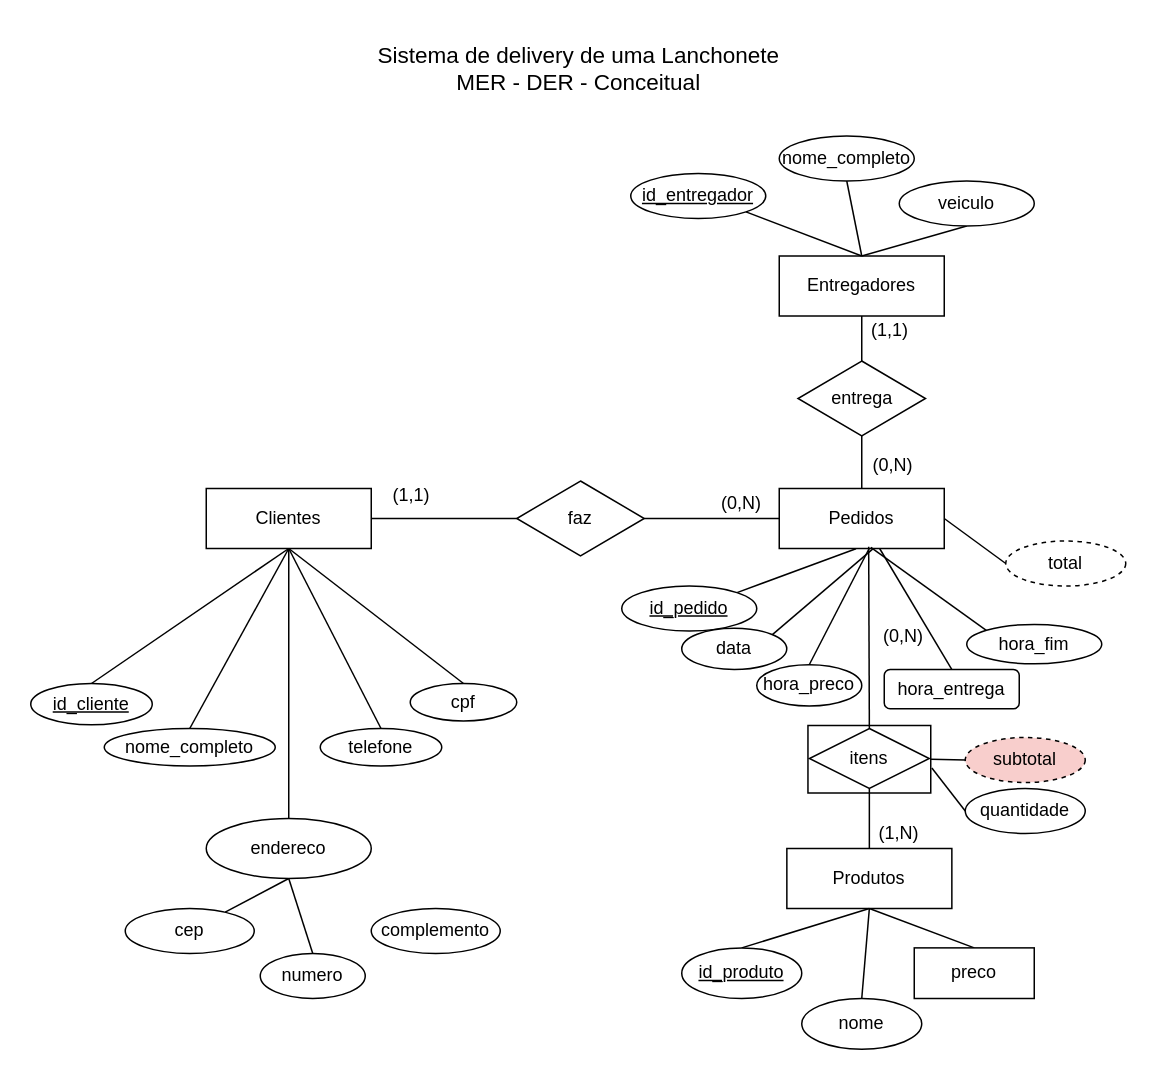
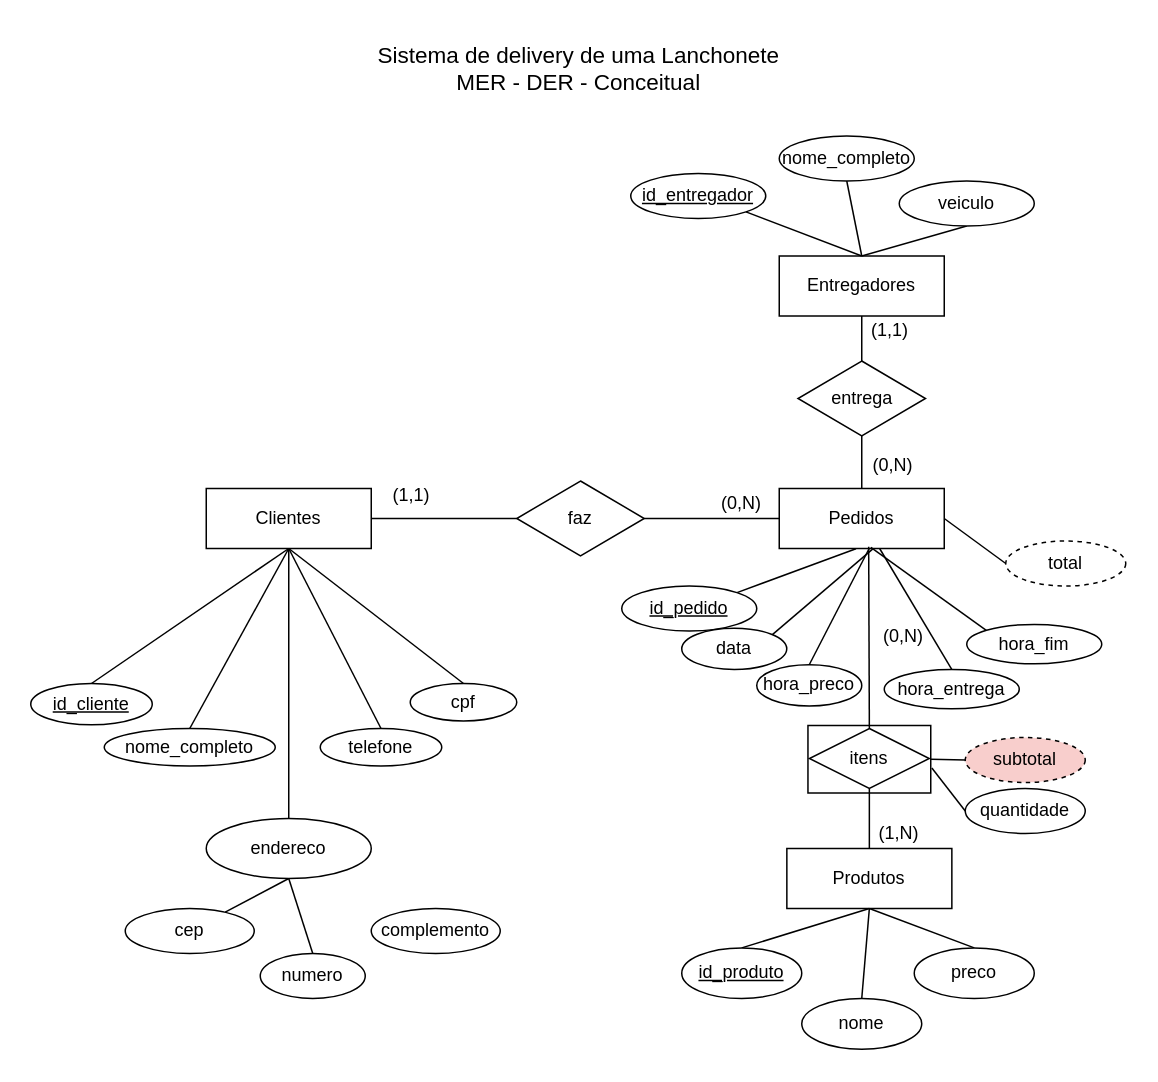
(952, 689) -> (952, 689)
(974, 973) -> (974, 973)
